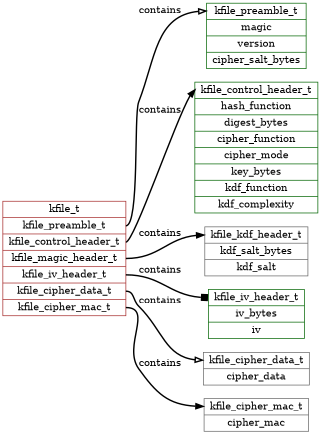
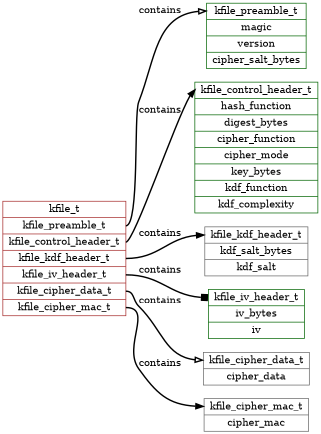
(64, 258) -> (64, 258)
